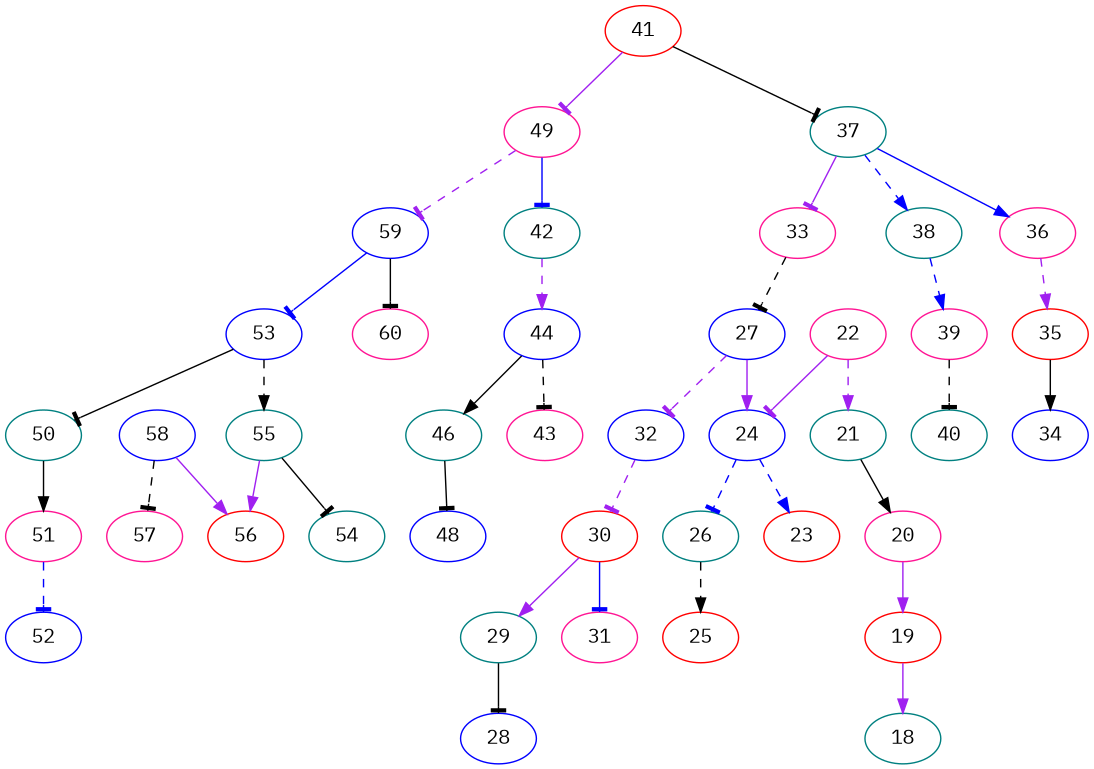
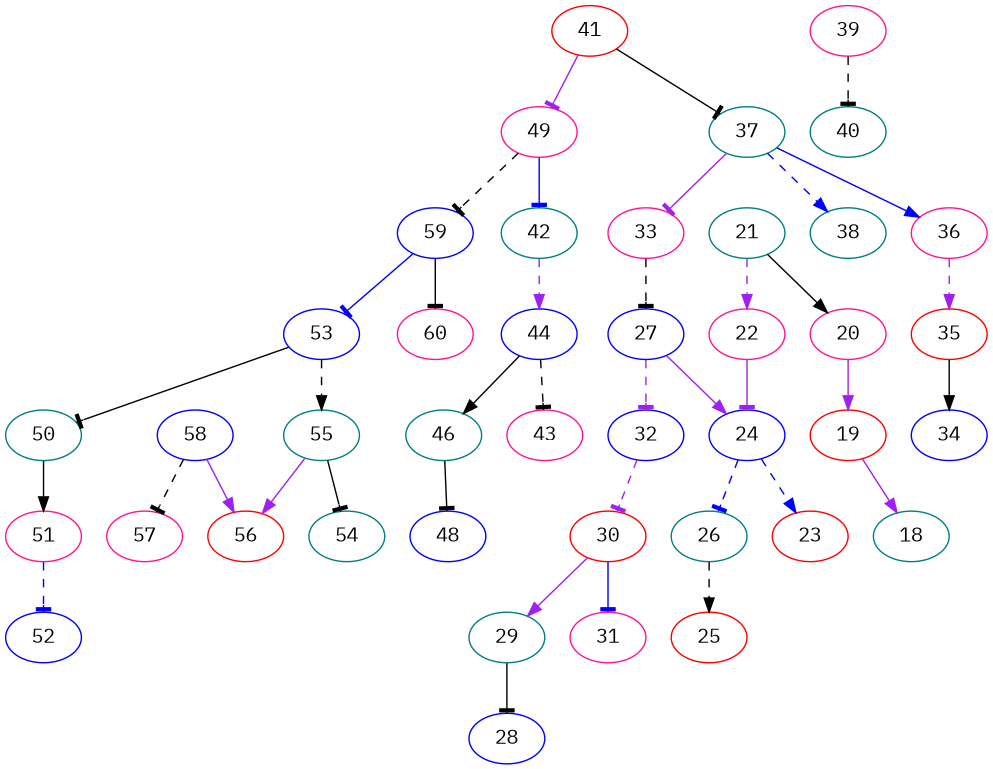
(469, 181) -> (490, 180)
(935, 277) -> none
(848, 378) -> (747, 277)
